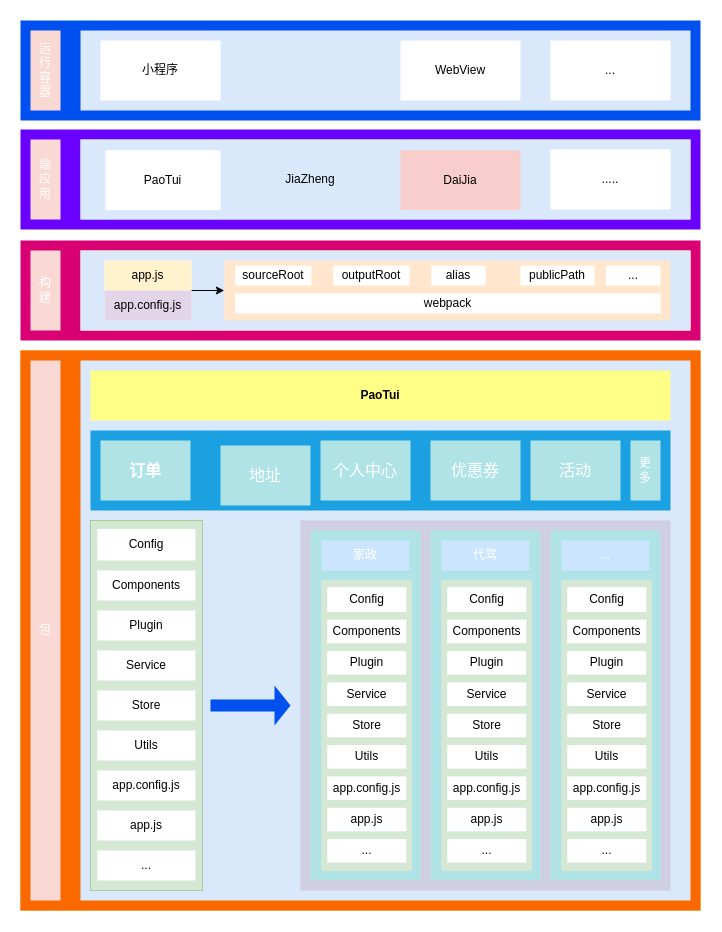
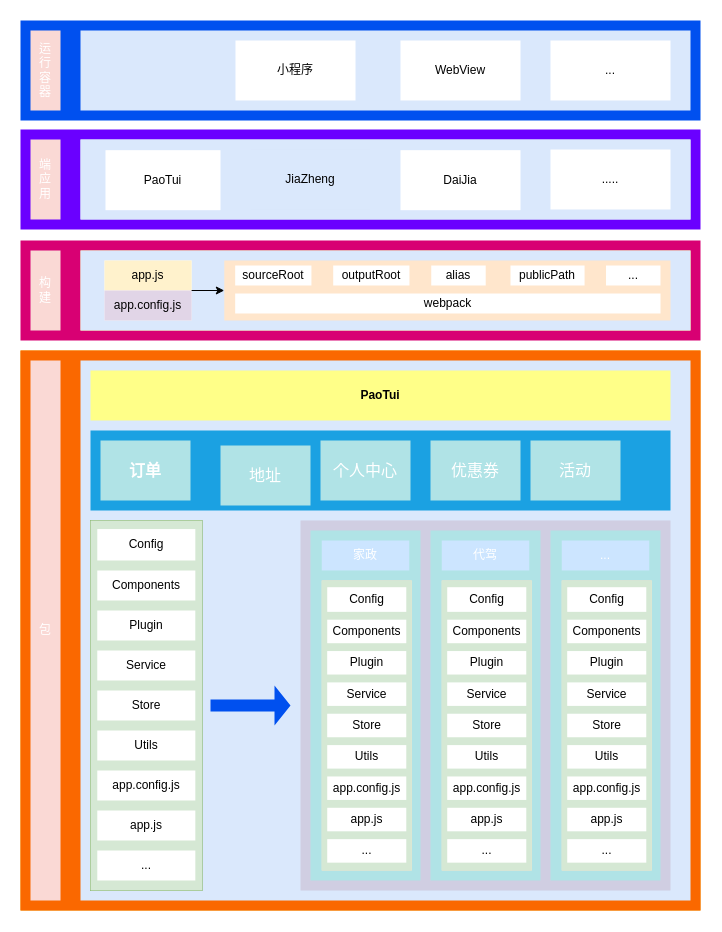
(161, 71) -> (296, 71)
(461, 180) -> (461, 180)
(558, 276) -> (548, 276)
(646, 471) -> none
